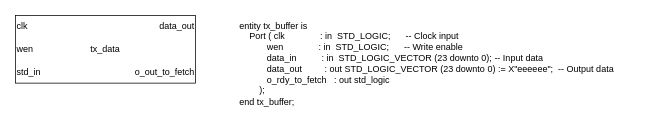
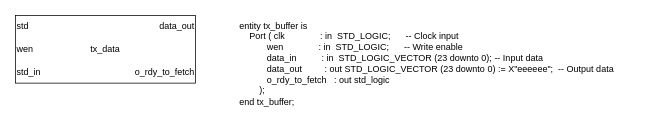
(23, 27) -> (24, 27)
(159, 72) -> (159, 72)
